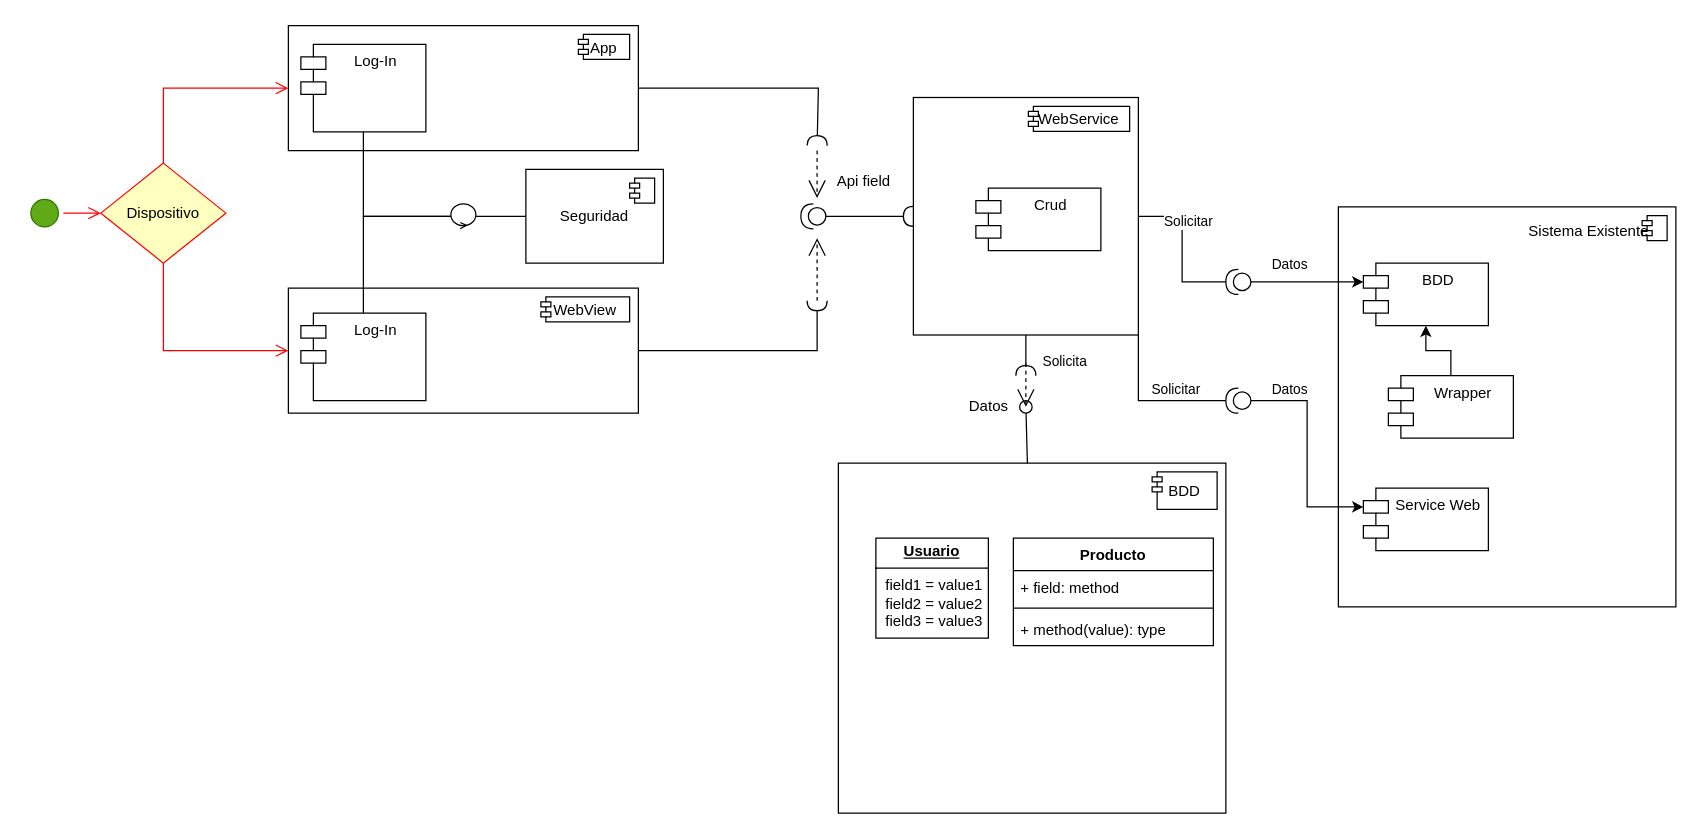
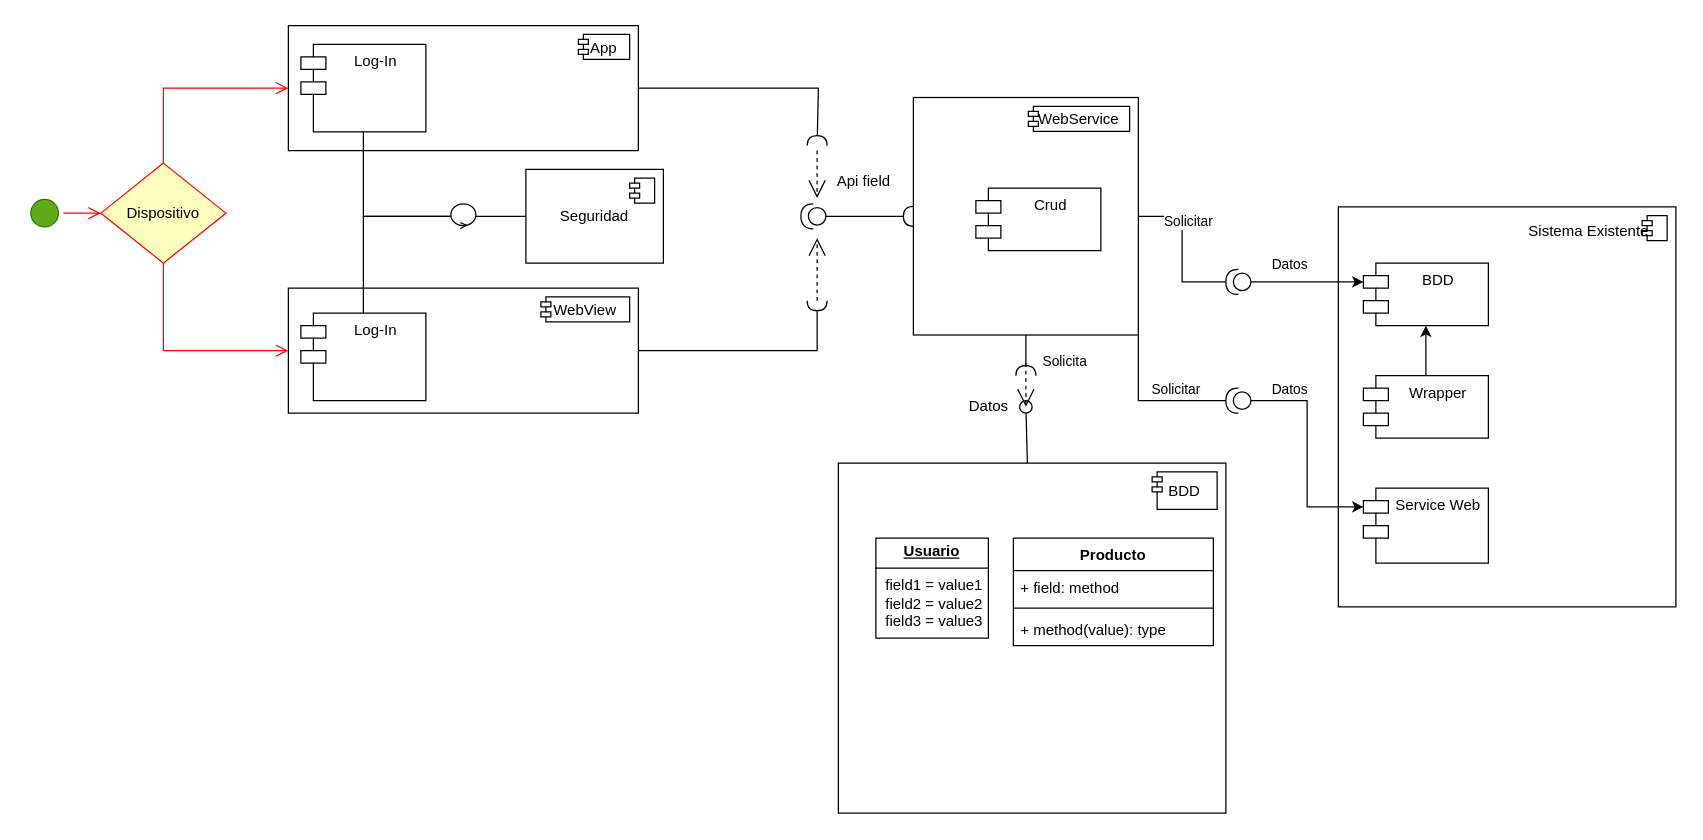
(1451, 407) -> (1426, 407)
(1426, 519) -> (1426, 526)
